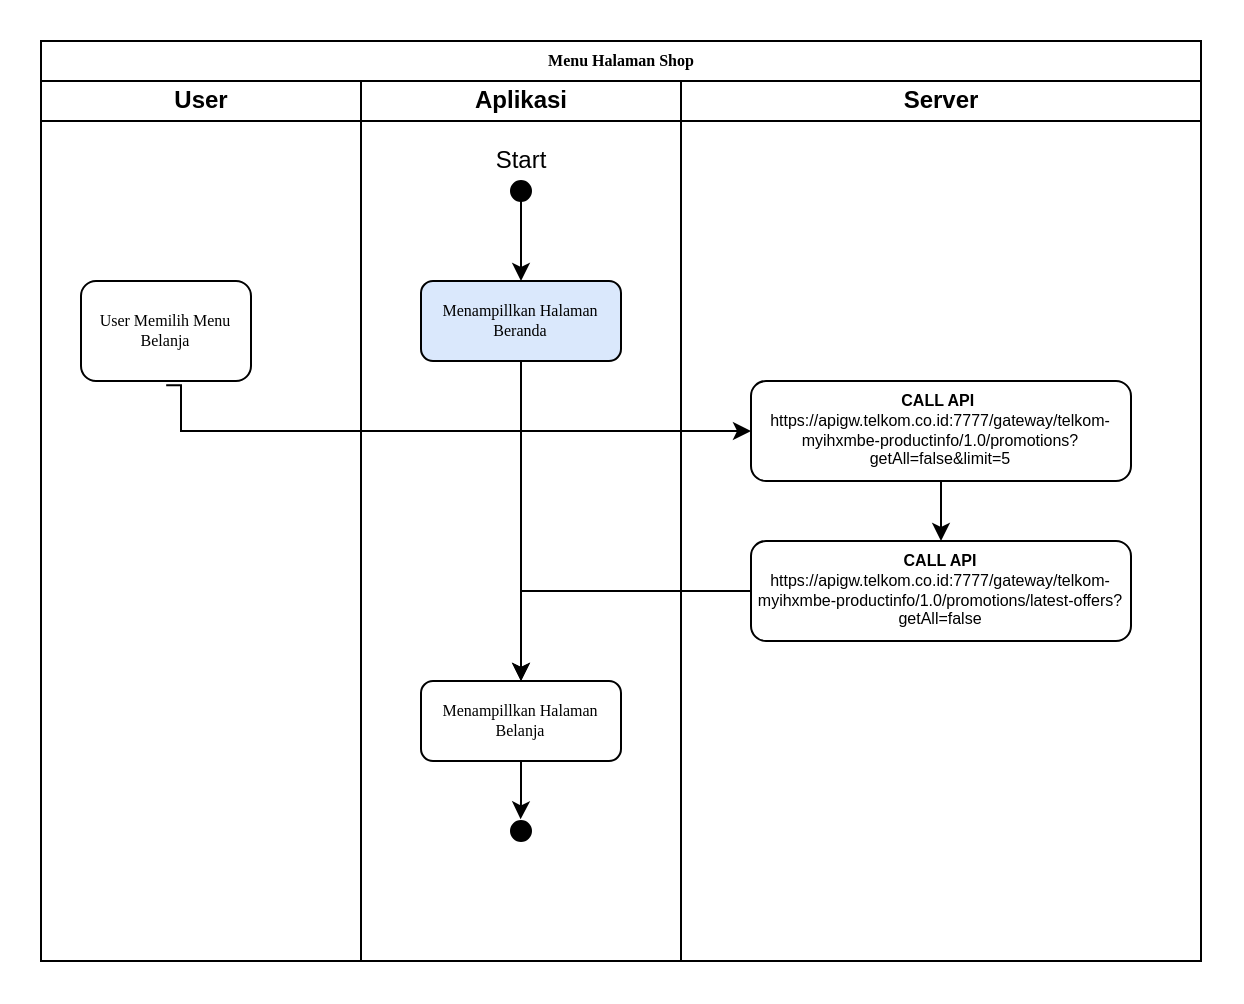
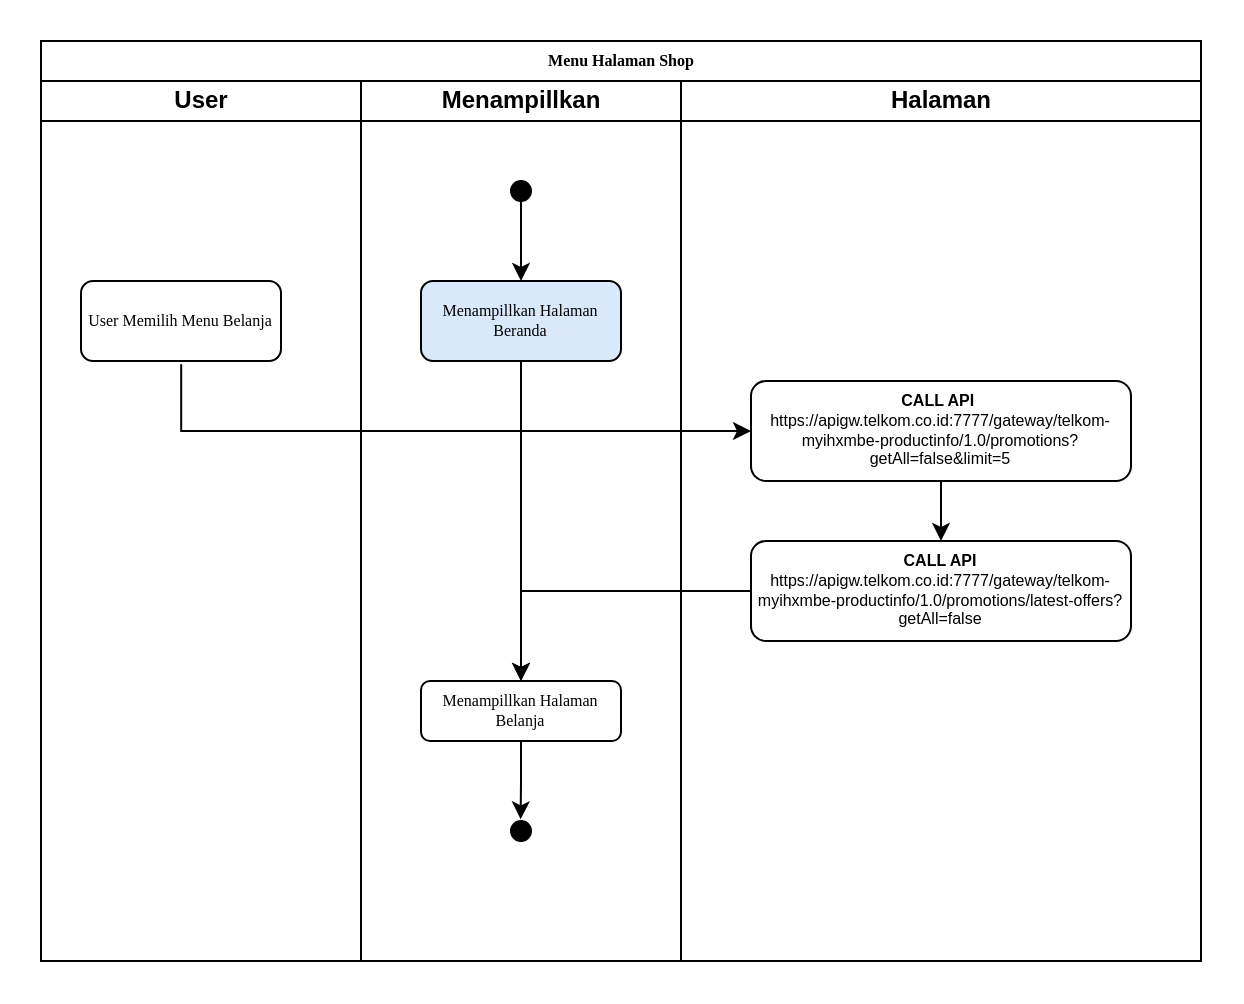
(522, 101) -> (522, 101)
(942, 101) -> (942, 101)
(521, 161) -> none
(166, 331) -> (181, 321)
(521, 721) -> (521, 711)
